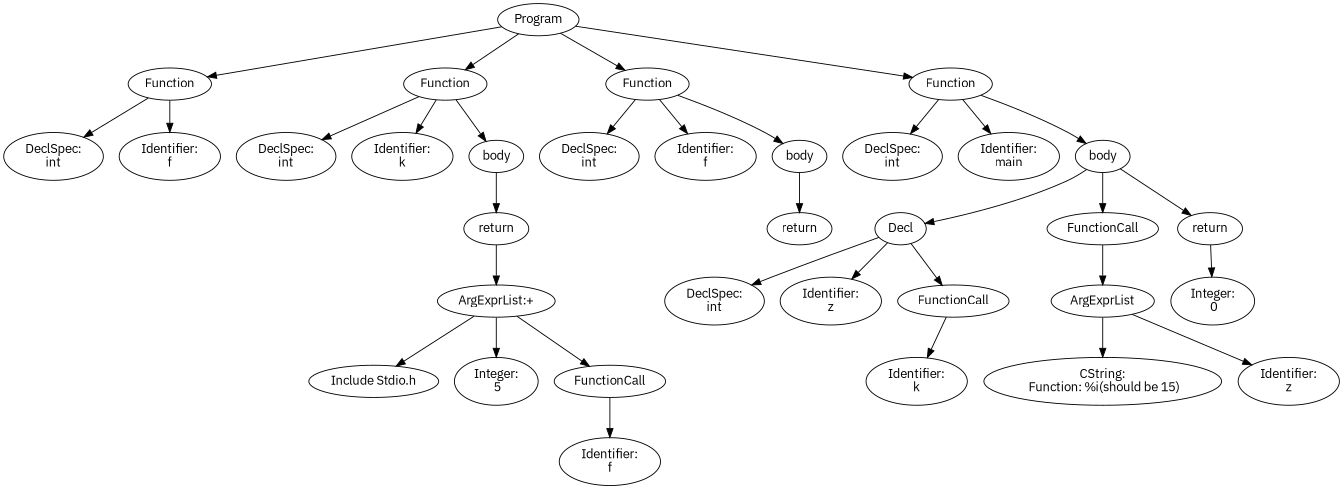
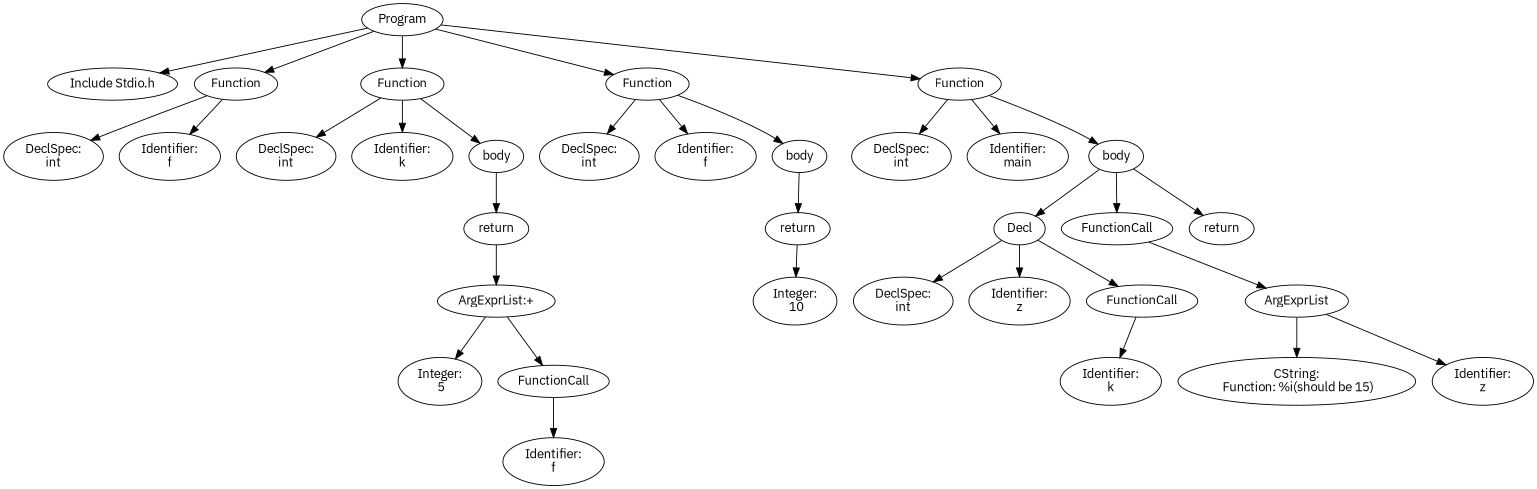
none -> (795, 301)
(1213, 301) -> none
(439, 339) -> (268, 50)
